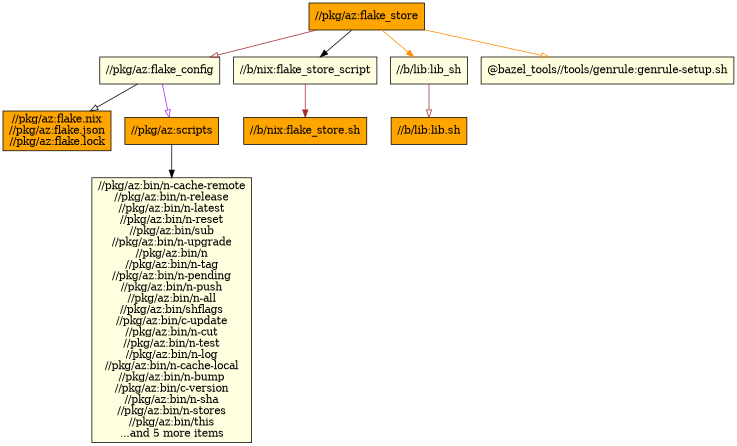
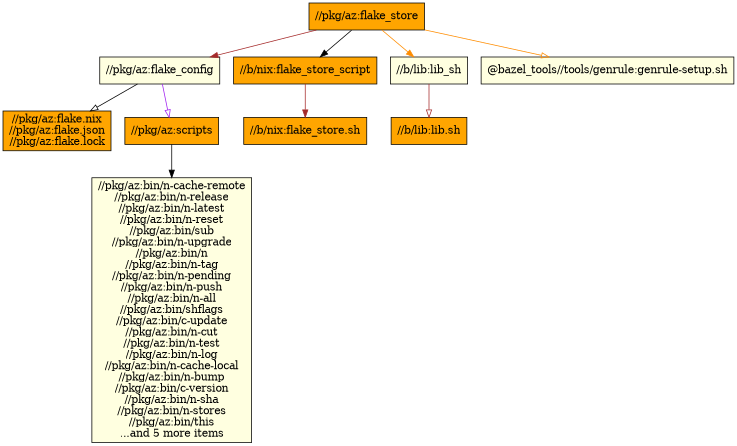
(267, 43) -> (267, 43)
(305, 70) -> (305, 70)
